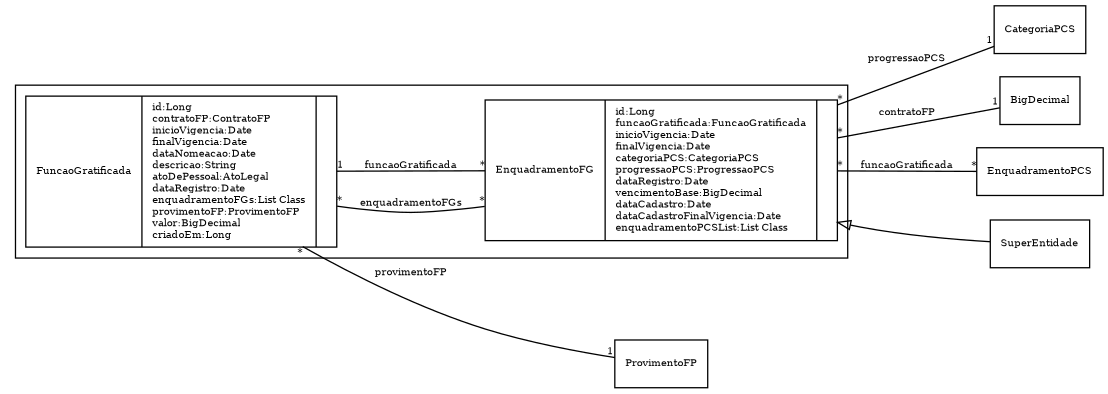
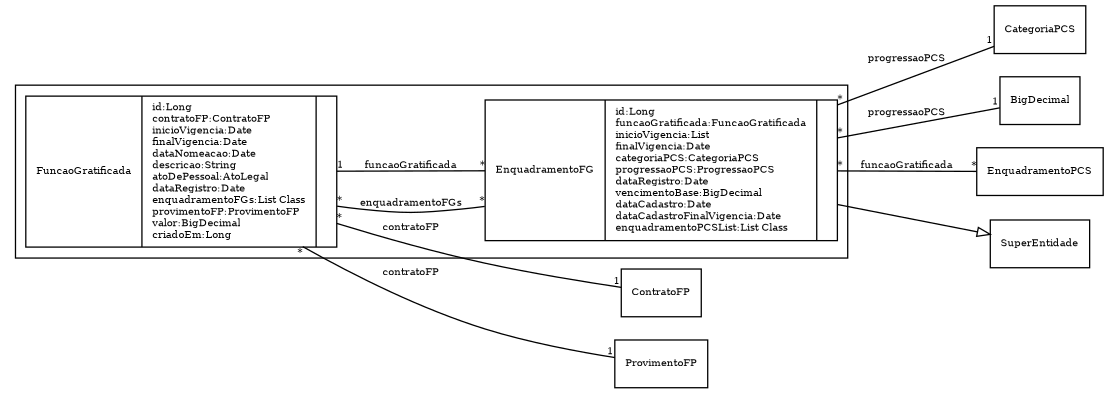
(907, 113) -> (907, 113)
(666, 135) -> (663, 135)
(920, 236) -> (907, 218)
(411, 273) -> (411, 273)
none -> (661, 293)
